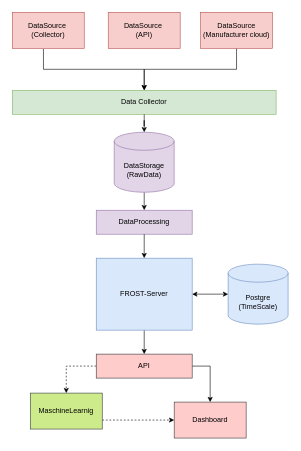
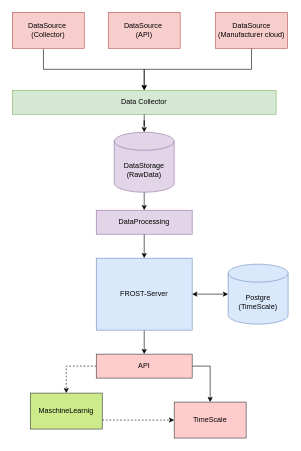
(237, 30) -> (252, 30)
(210, 420) -> (210, 420)
